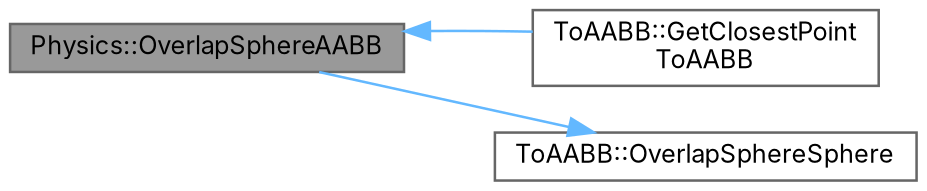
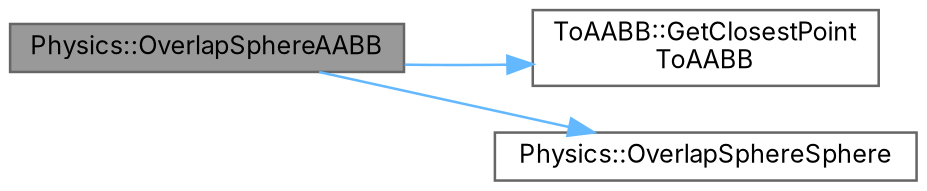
(482, 31) -> (456, 65)
(706, 157) -> (706, 157)
